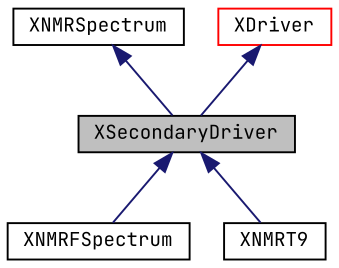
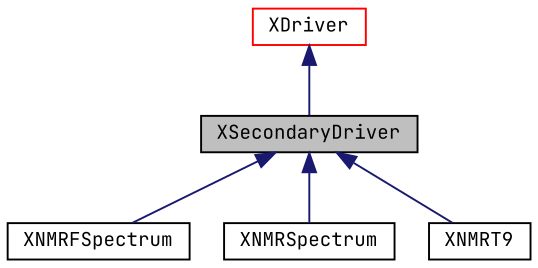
(149, 88) -> (309, 198)
